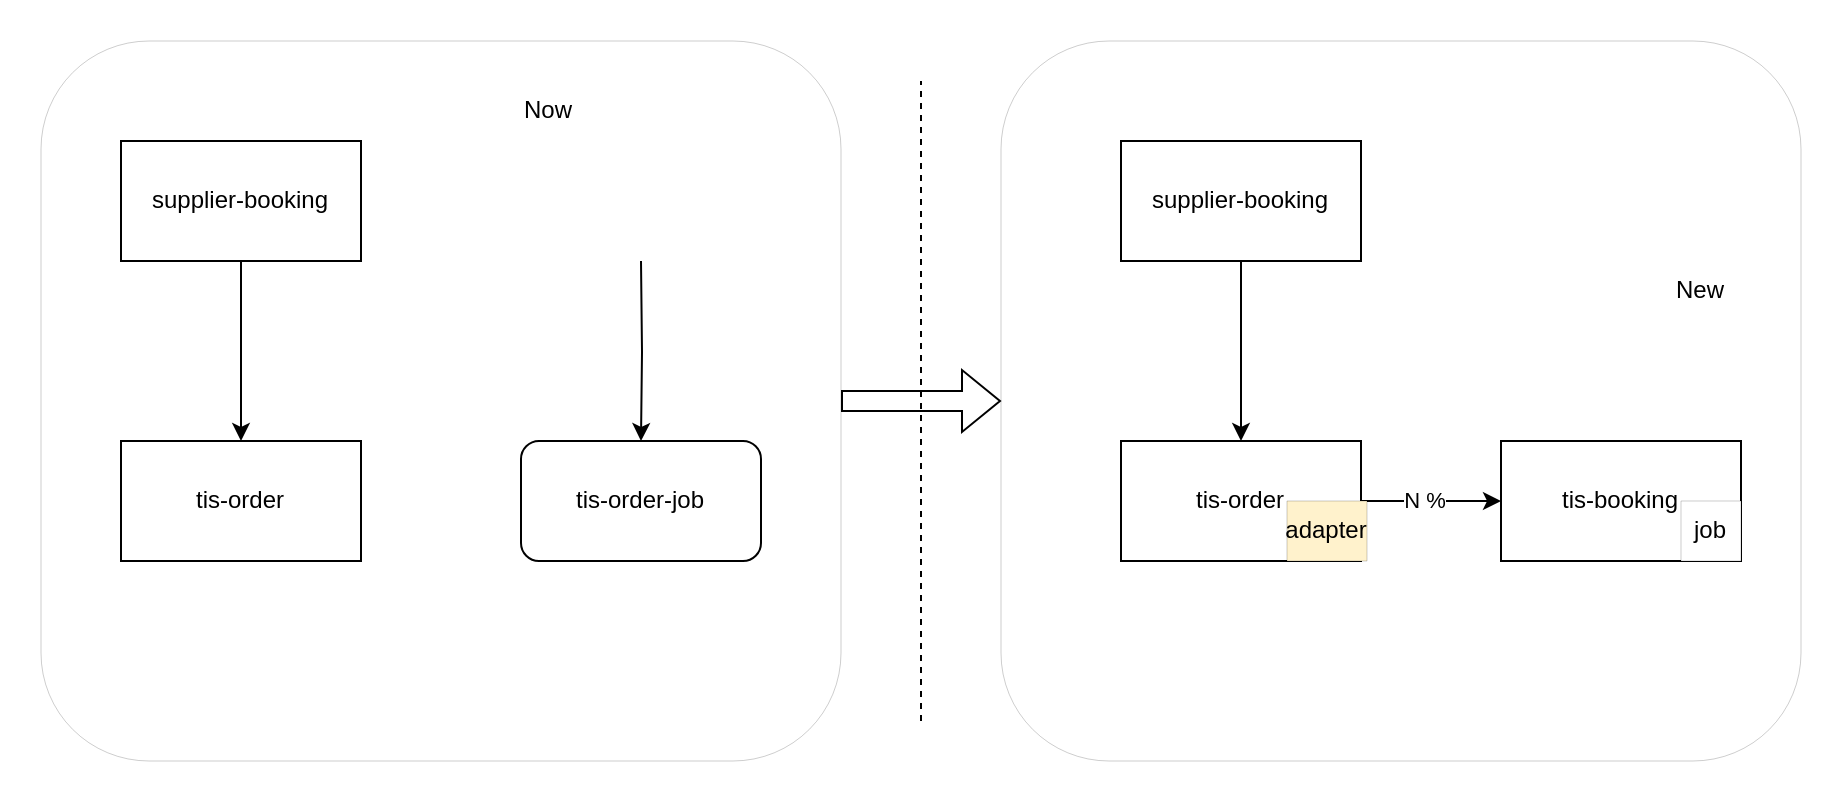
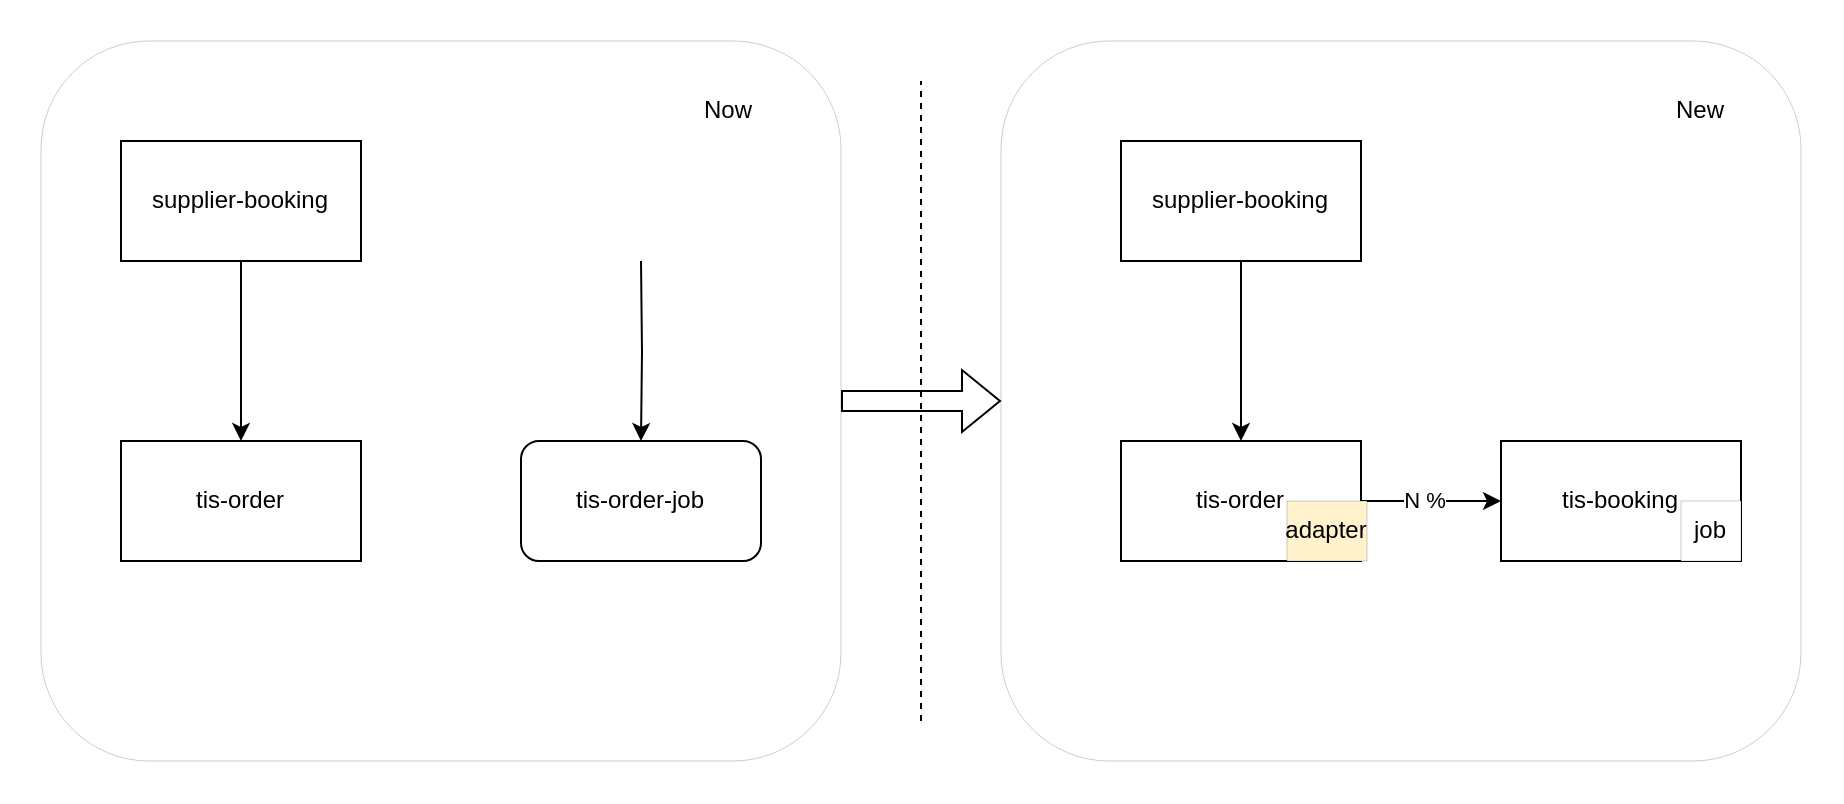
(549, 111) -> (729, 111)
(1701, 291) -> (1701, 111)
